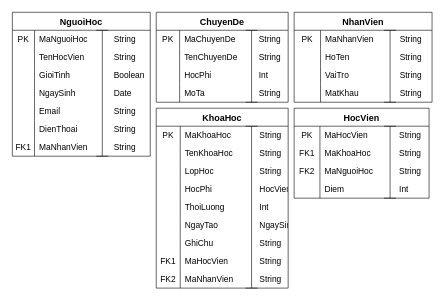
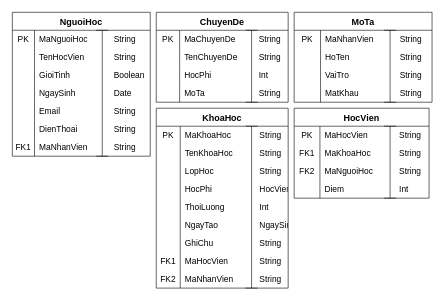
(363, 22) -> (363, 22)
